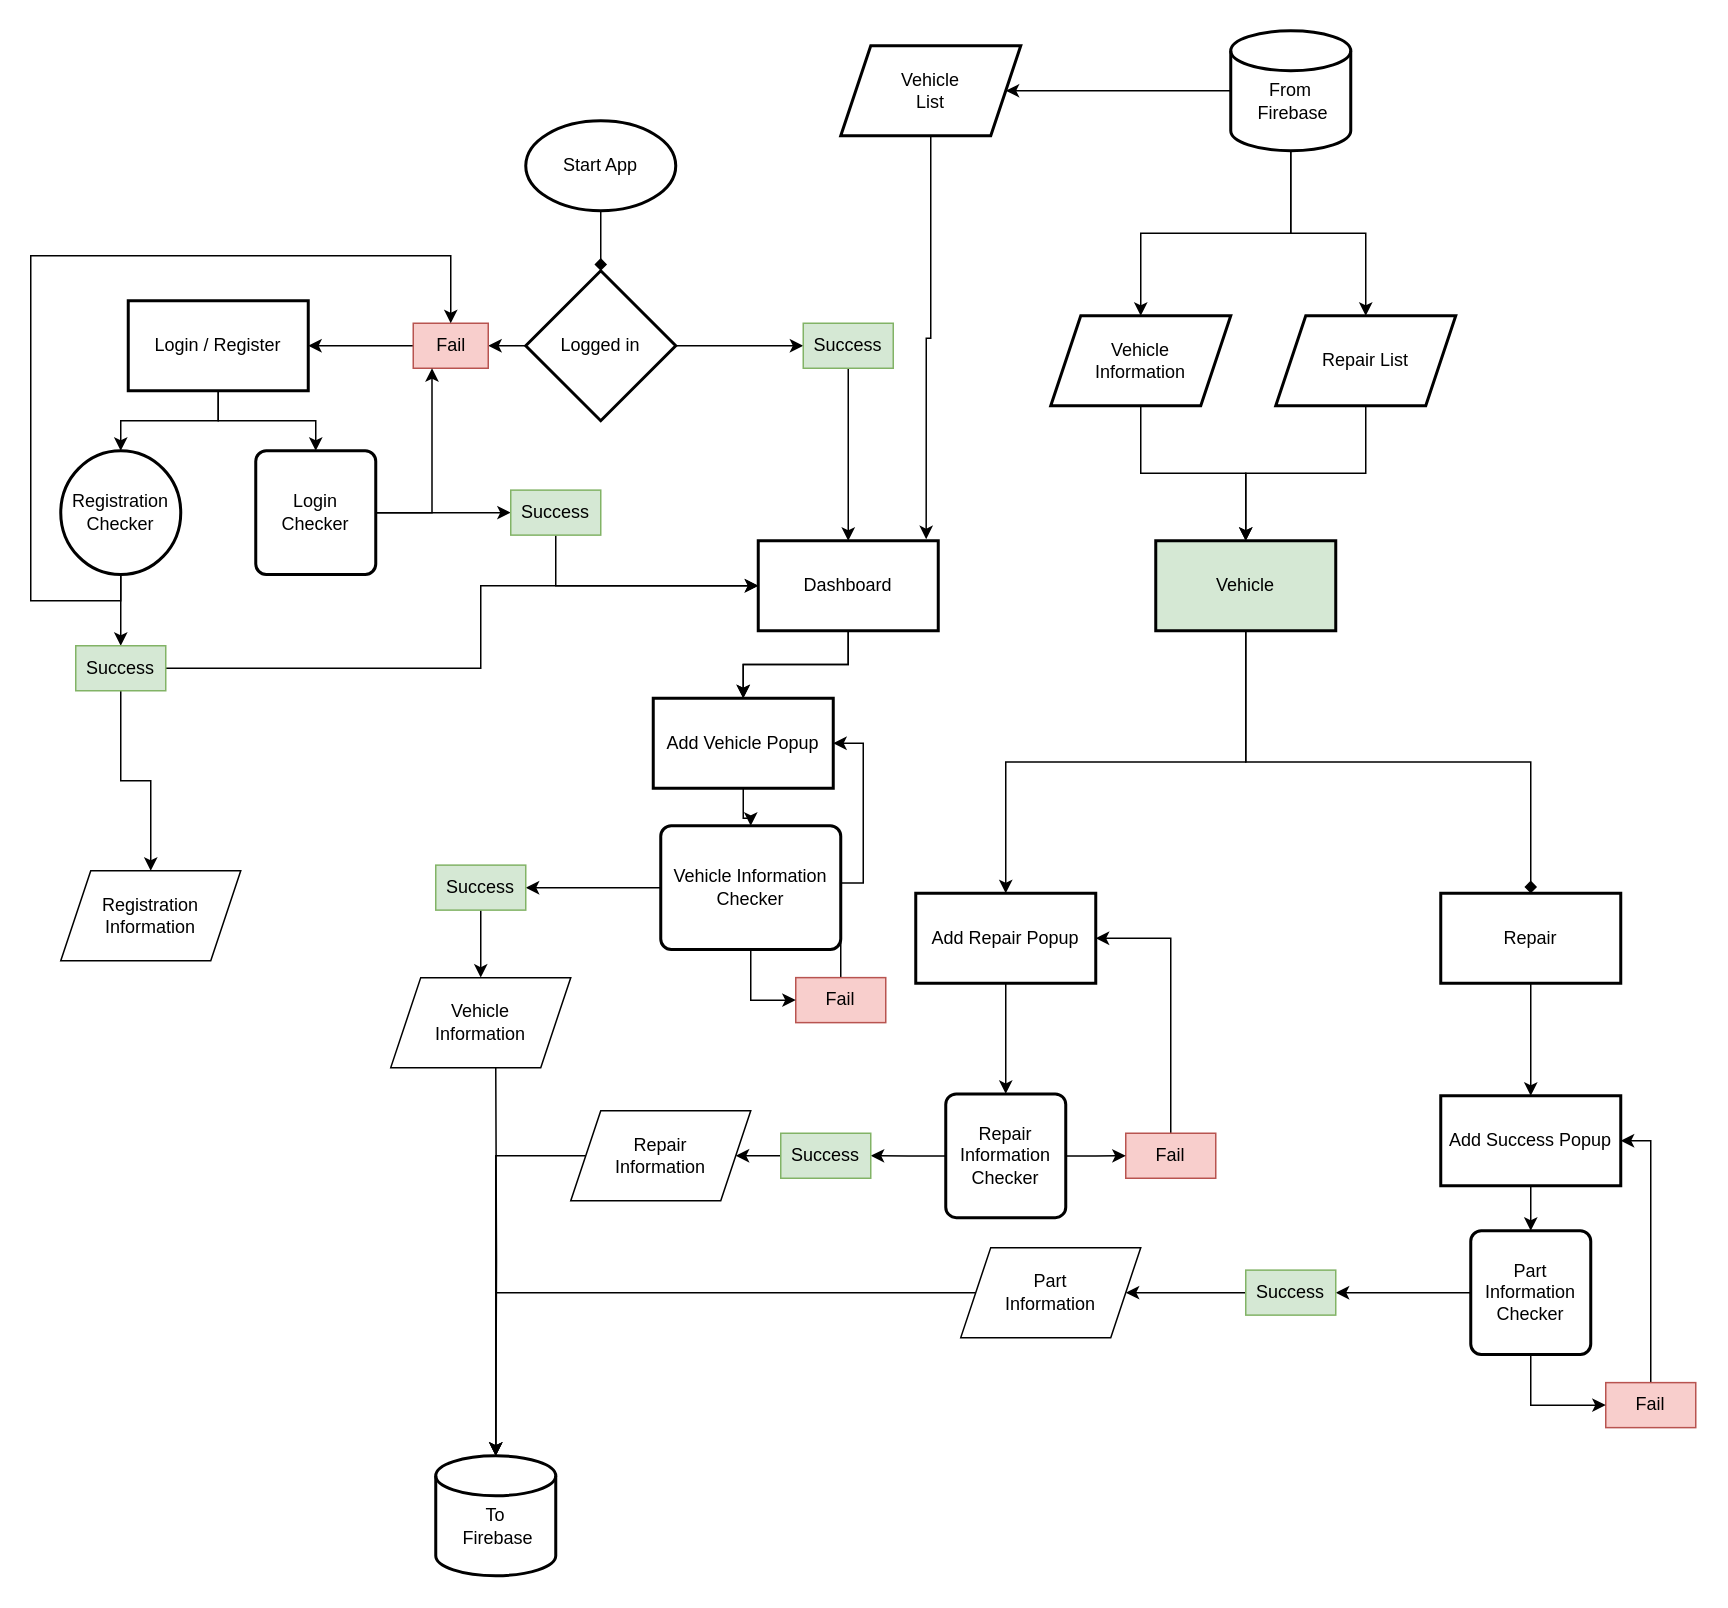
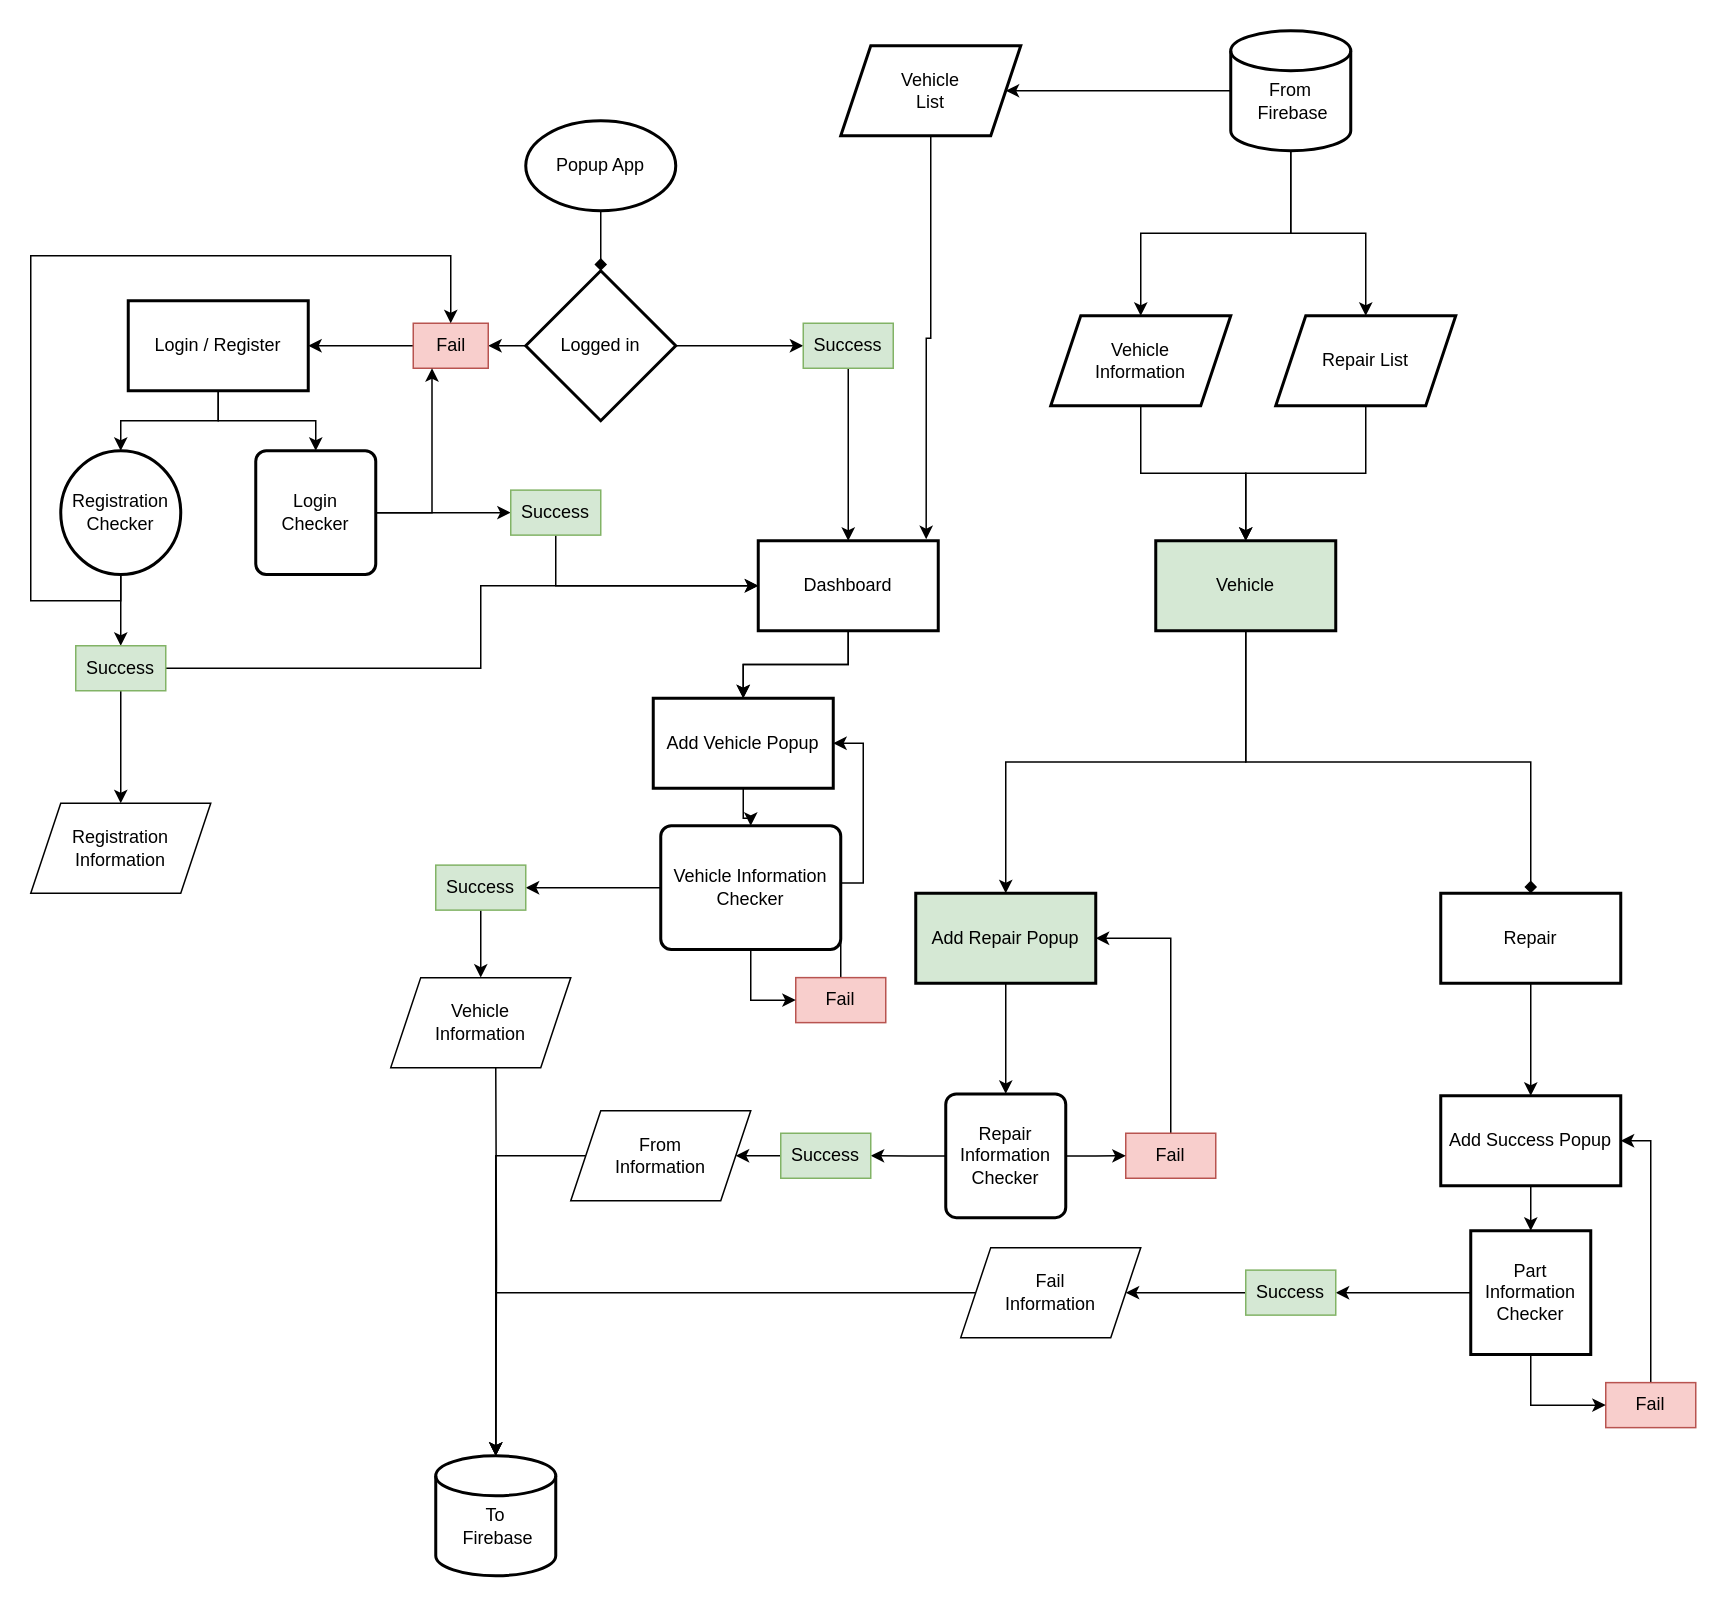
(601, 166) -> (601, 166)
(151, 916) -> (121, 848)
(1006, 938) -> (1006, 938)
(661, 1156) -> (661, 1156)
(1051, 1292) -> (1051, 1292)
(1531, 1293) -> (1531, 1293)
